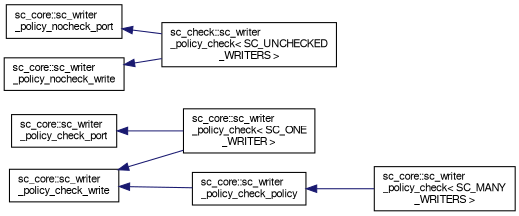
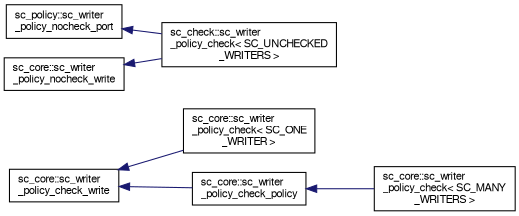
(64, 22) -> (64, 22)
(64, 131) -> none
